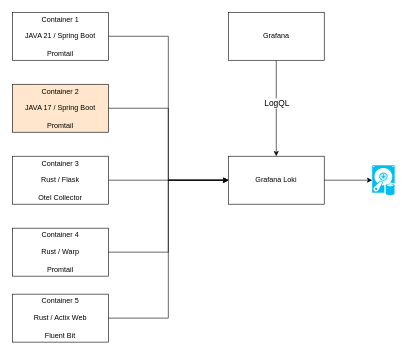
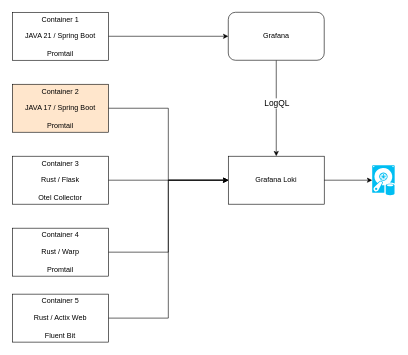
(276, 36) -> (276, 36)
(168, 70) -> (222, 36)
